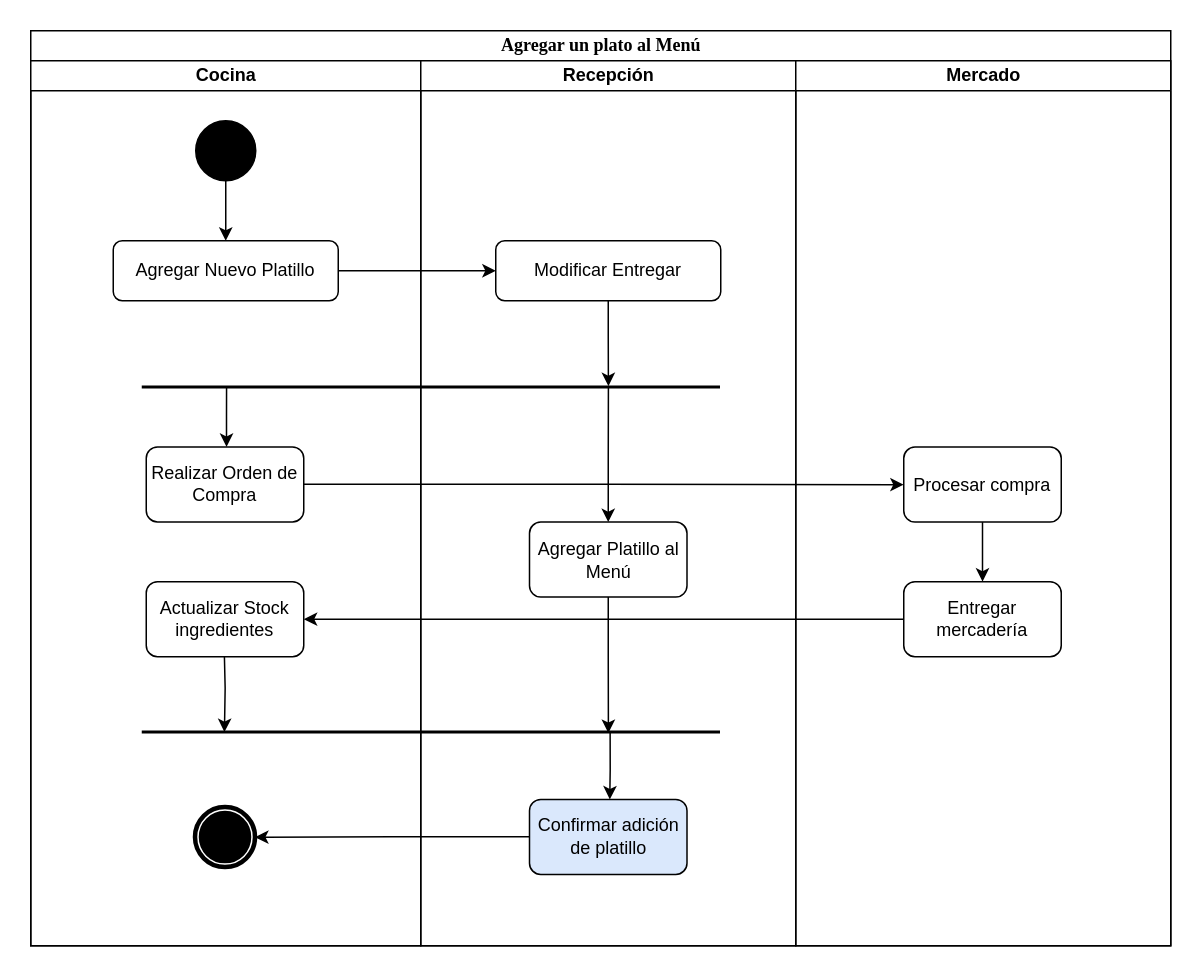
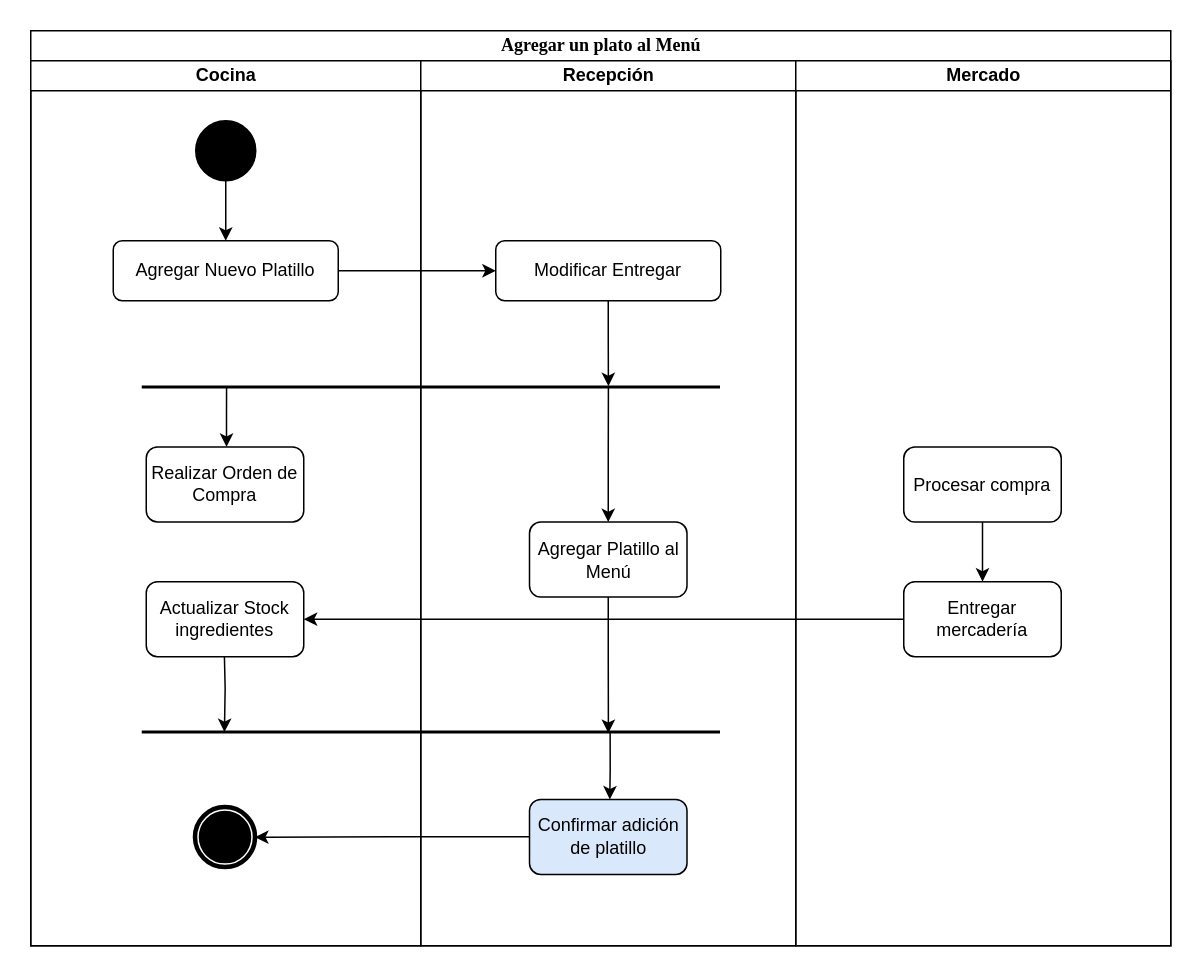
(599, 484) -> none
